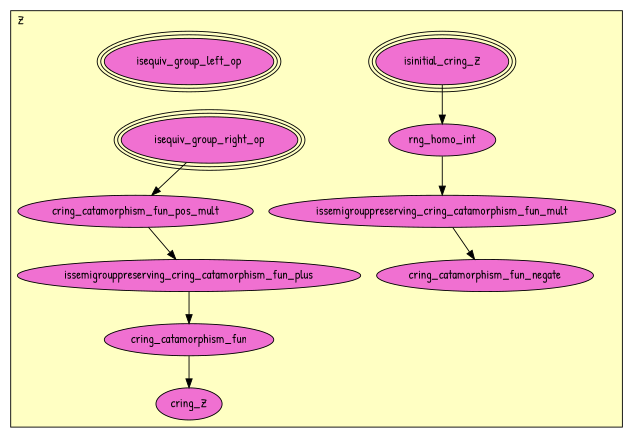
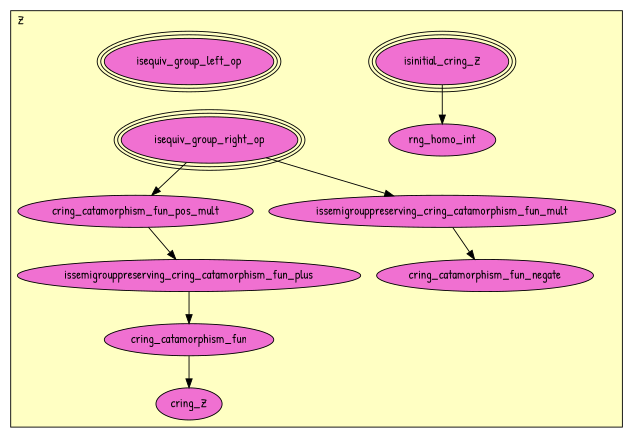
(442, 171) -> (326, 176)
